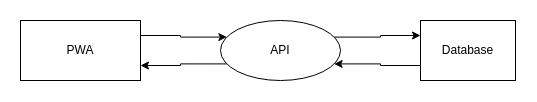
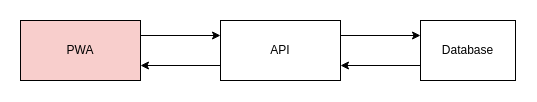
(81, 51) -> (81, 51)
(281, 51) -> (281, 51)
